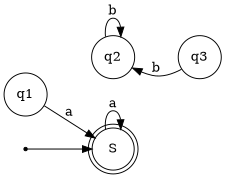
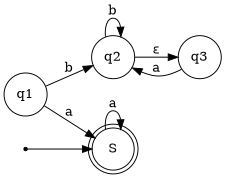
none -> (152, 57)
(156, 68) -> (156, 68)
none -> (65, 78)
